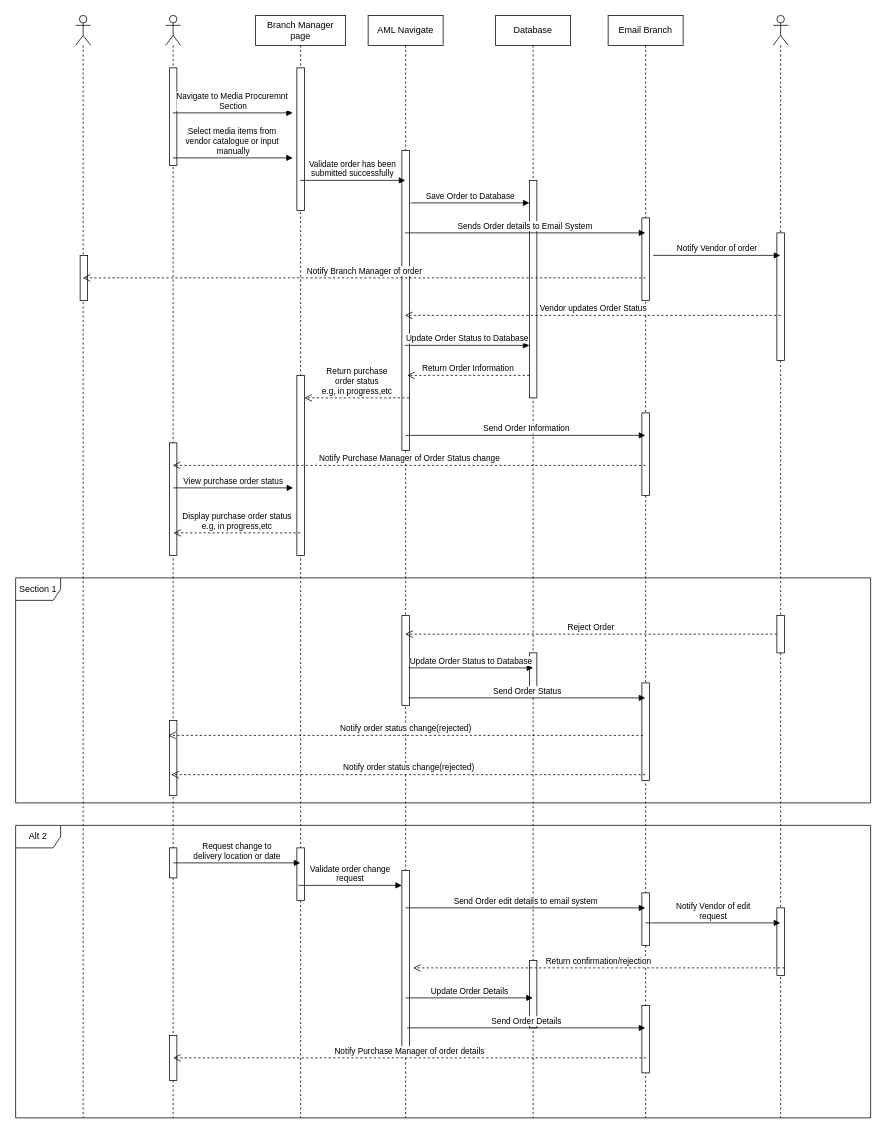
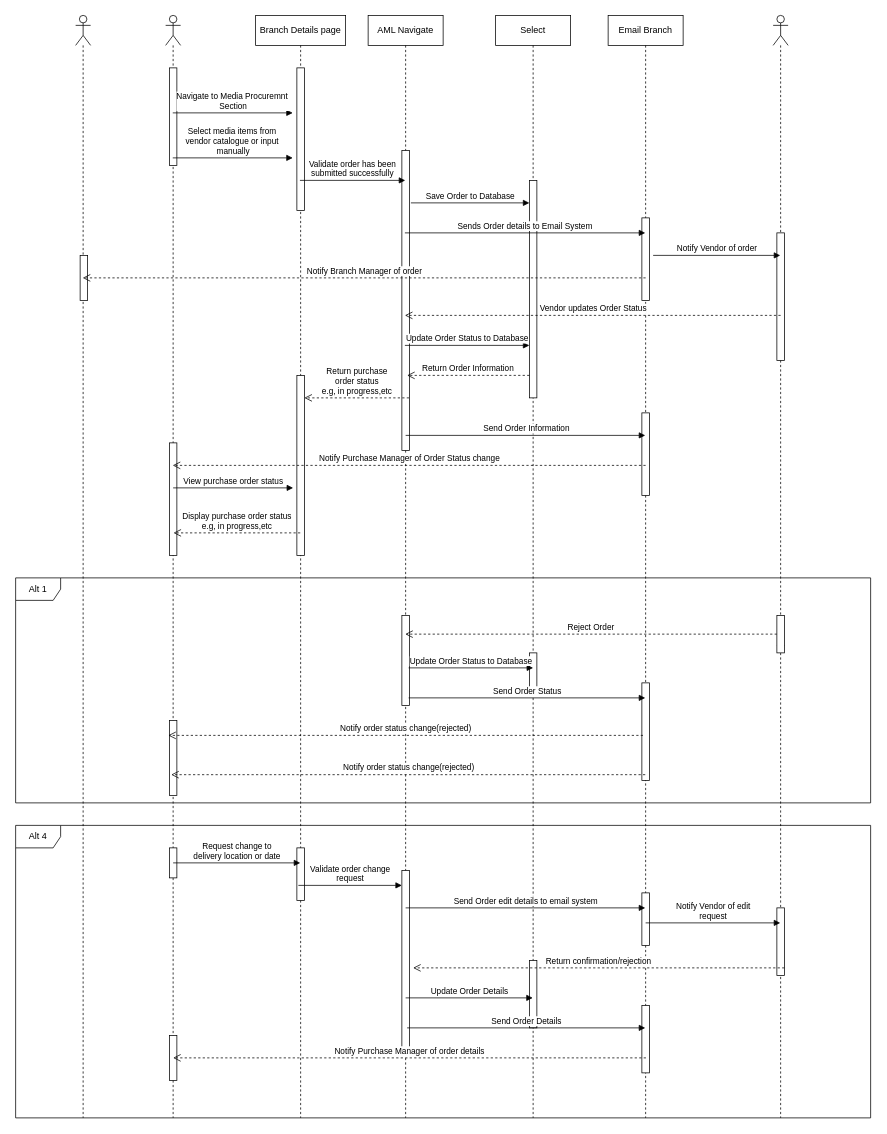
(300, 30) -> (300, 30)
(533, 30) -> (533, 30)
(38, 589) -> (38, 589)
(38, 837) -> (38, 837)
